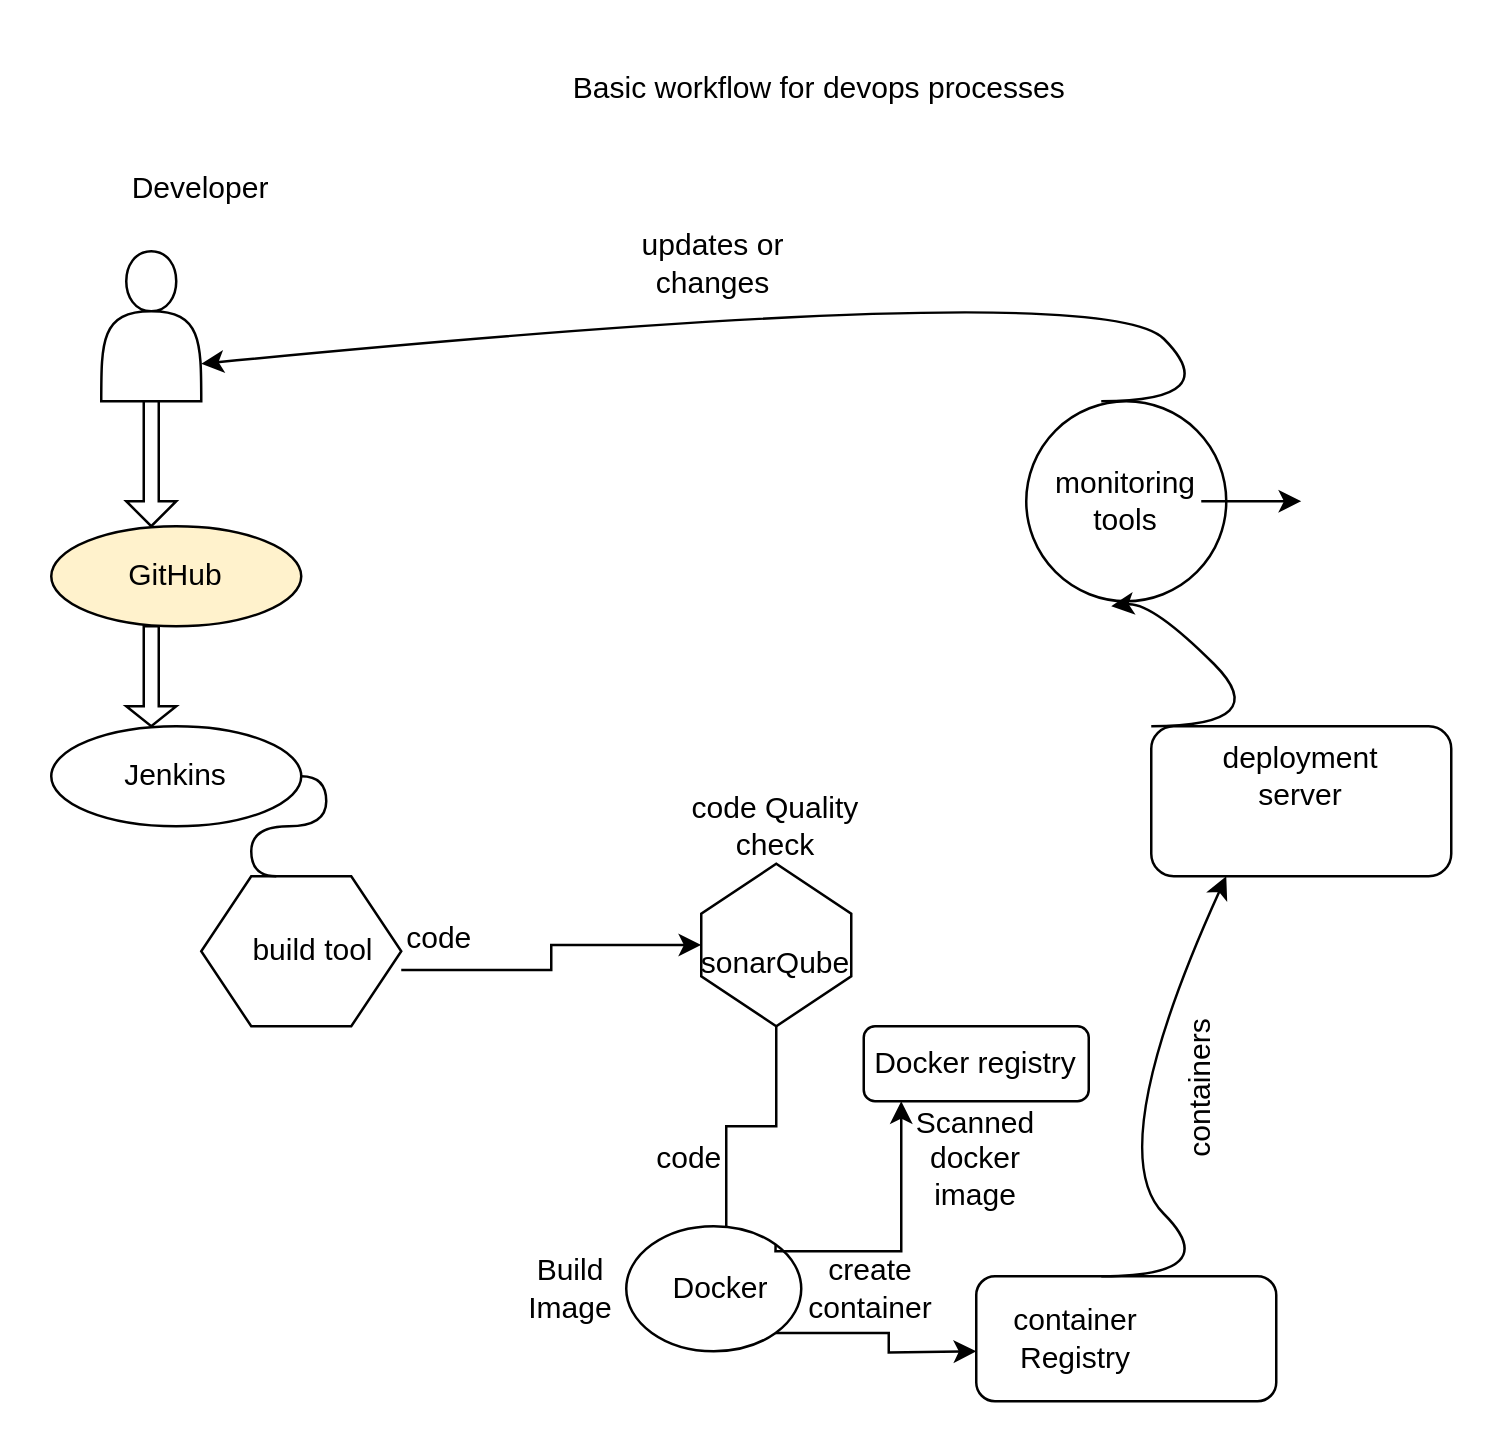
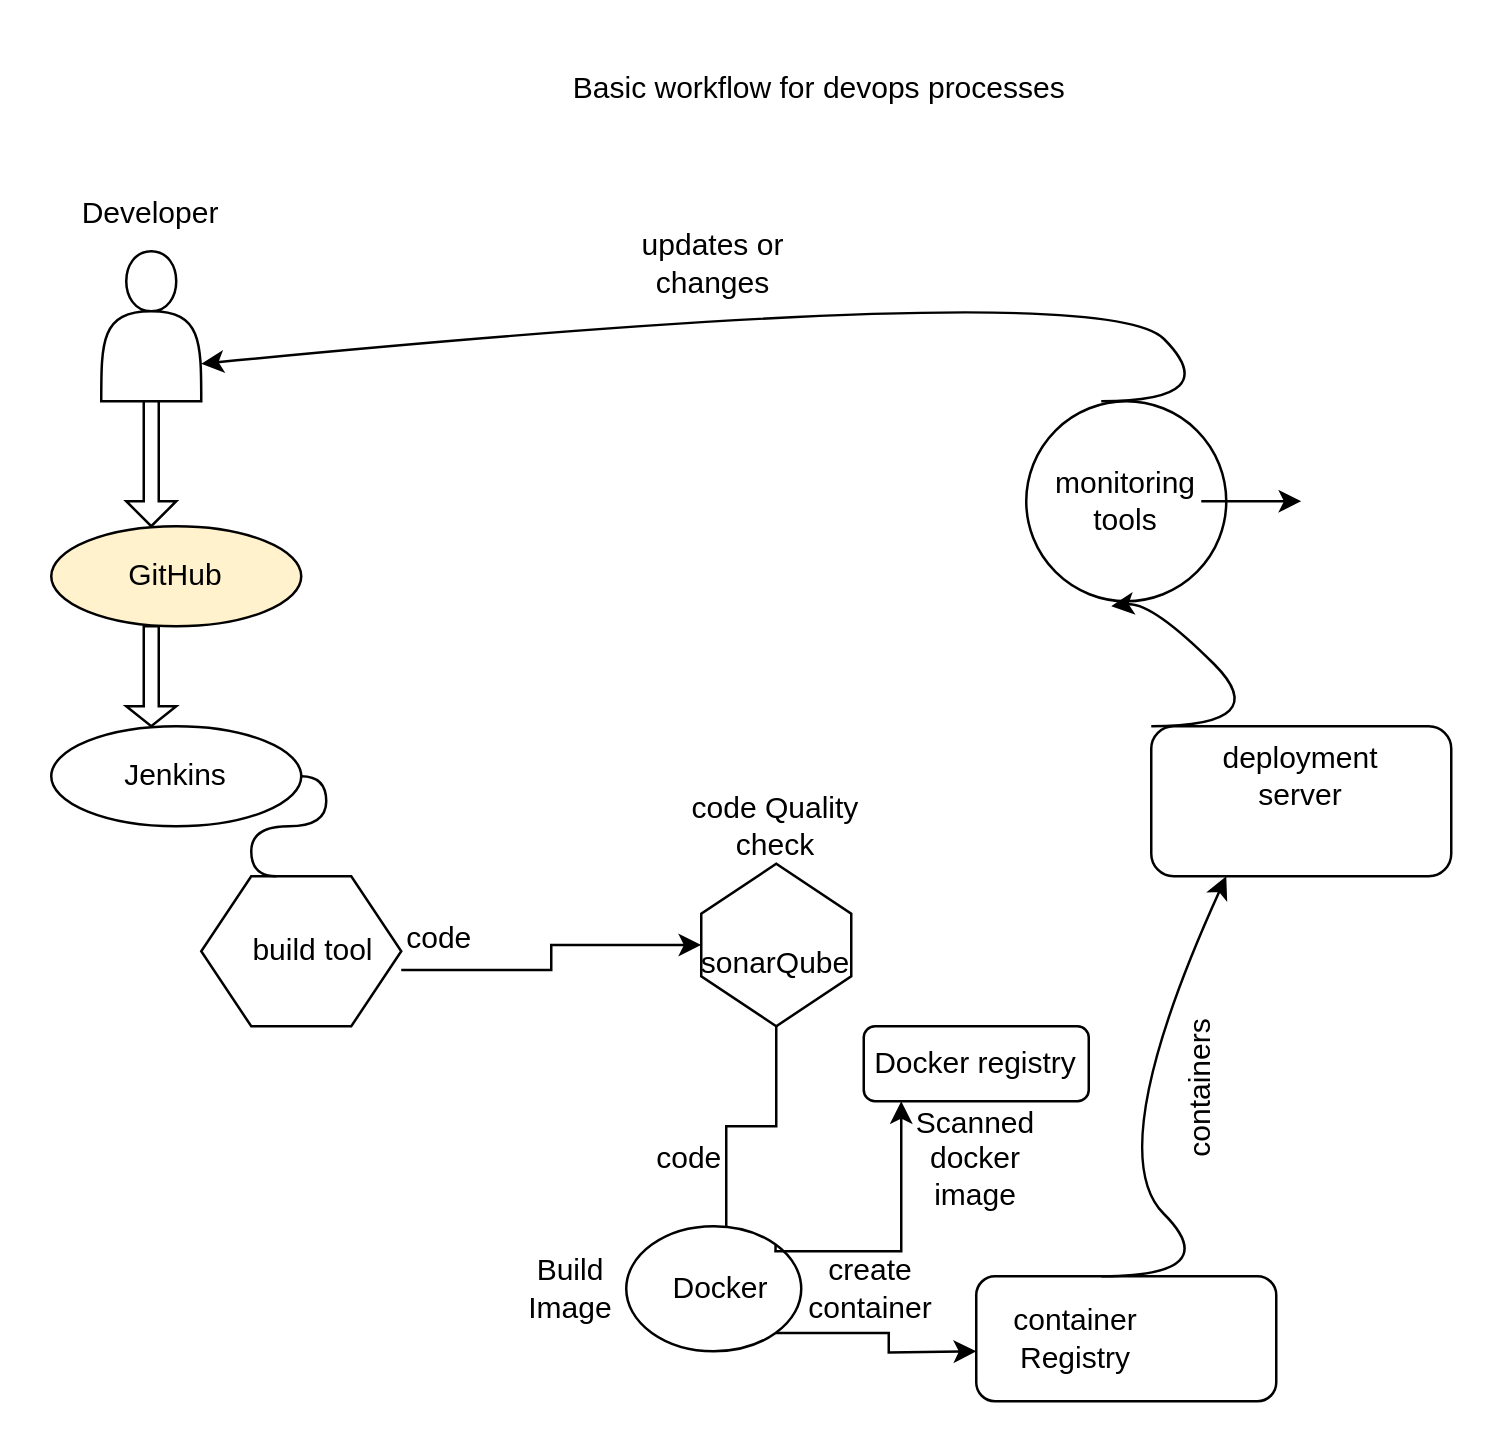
(201, 189) -> (151, 214)
